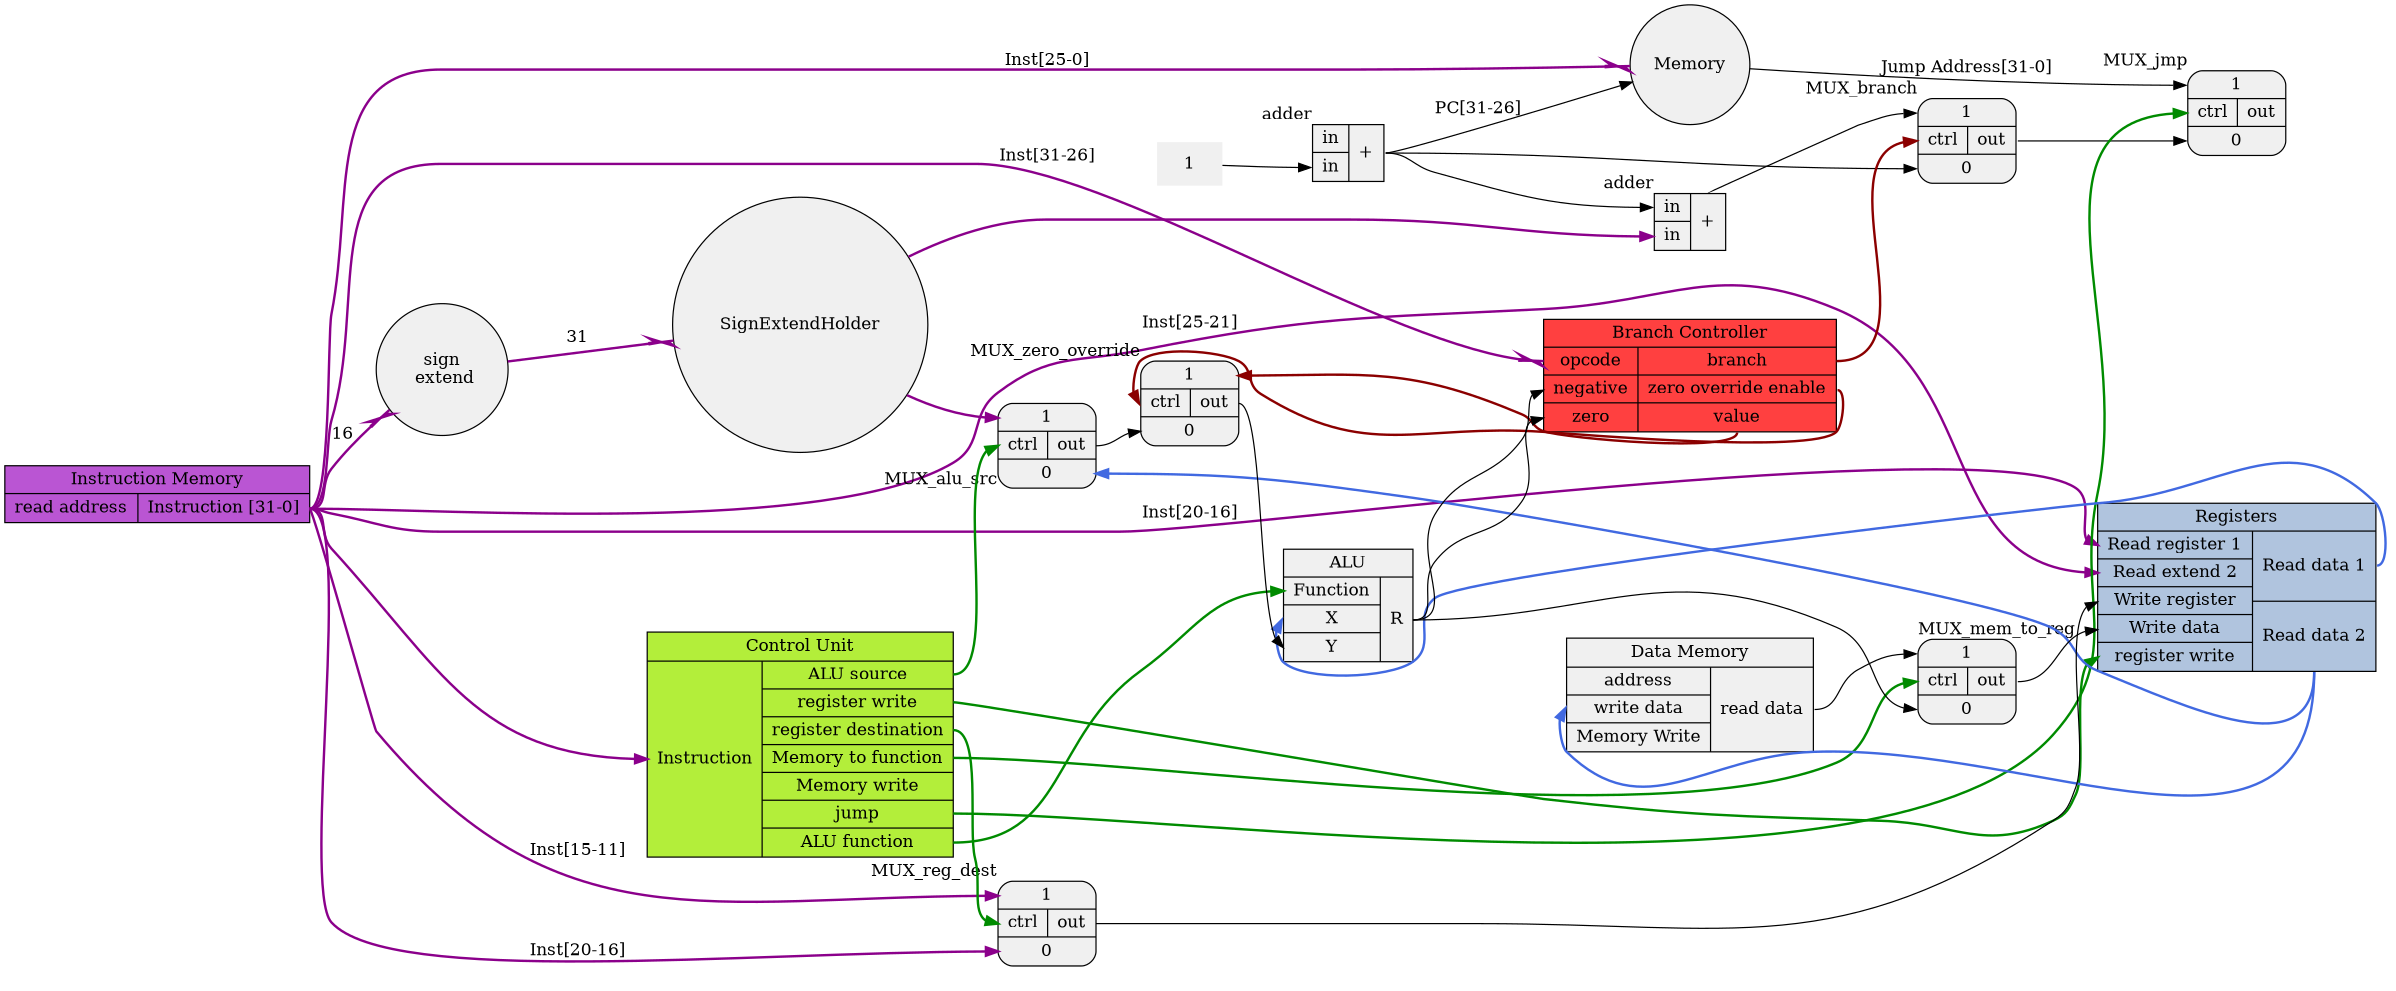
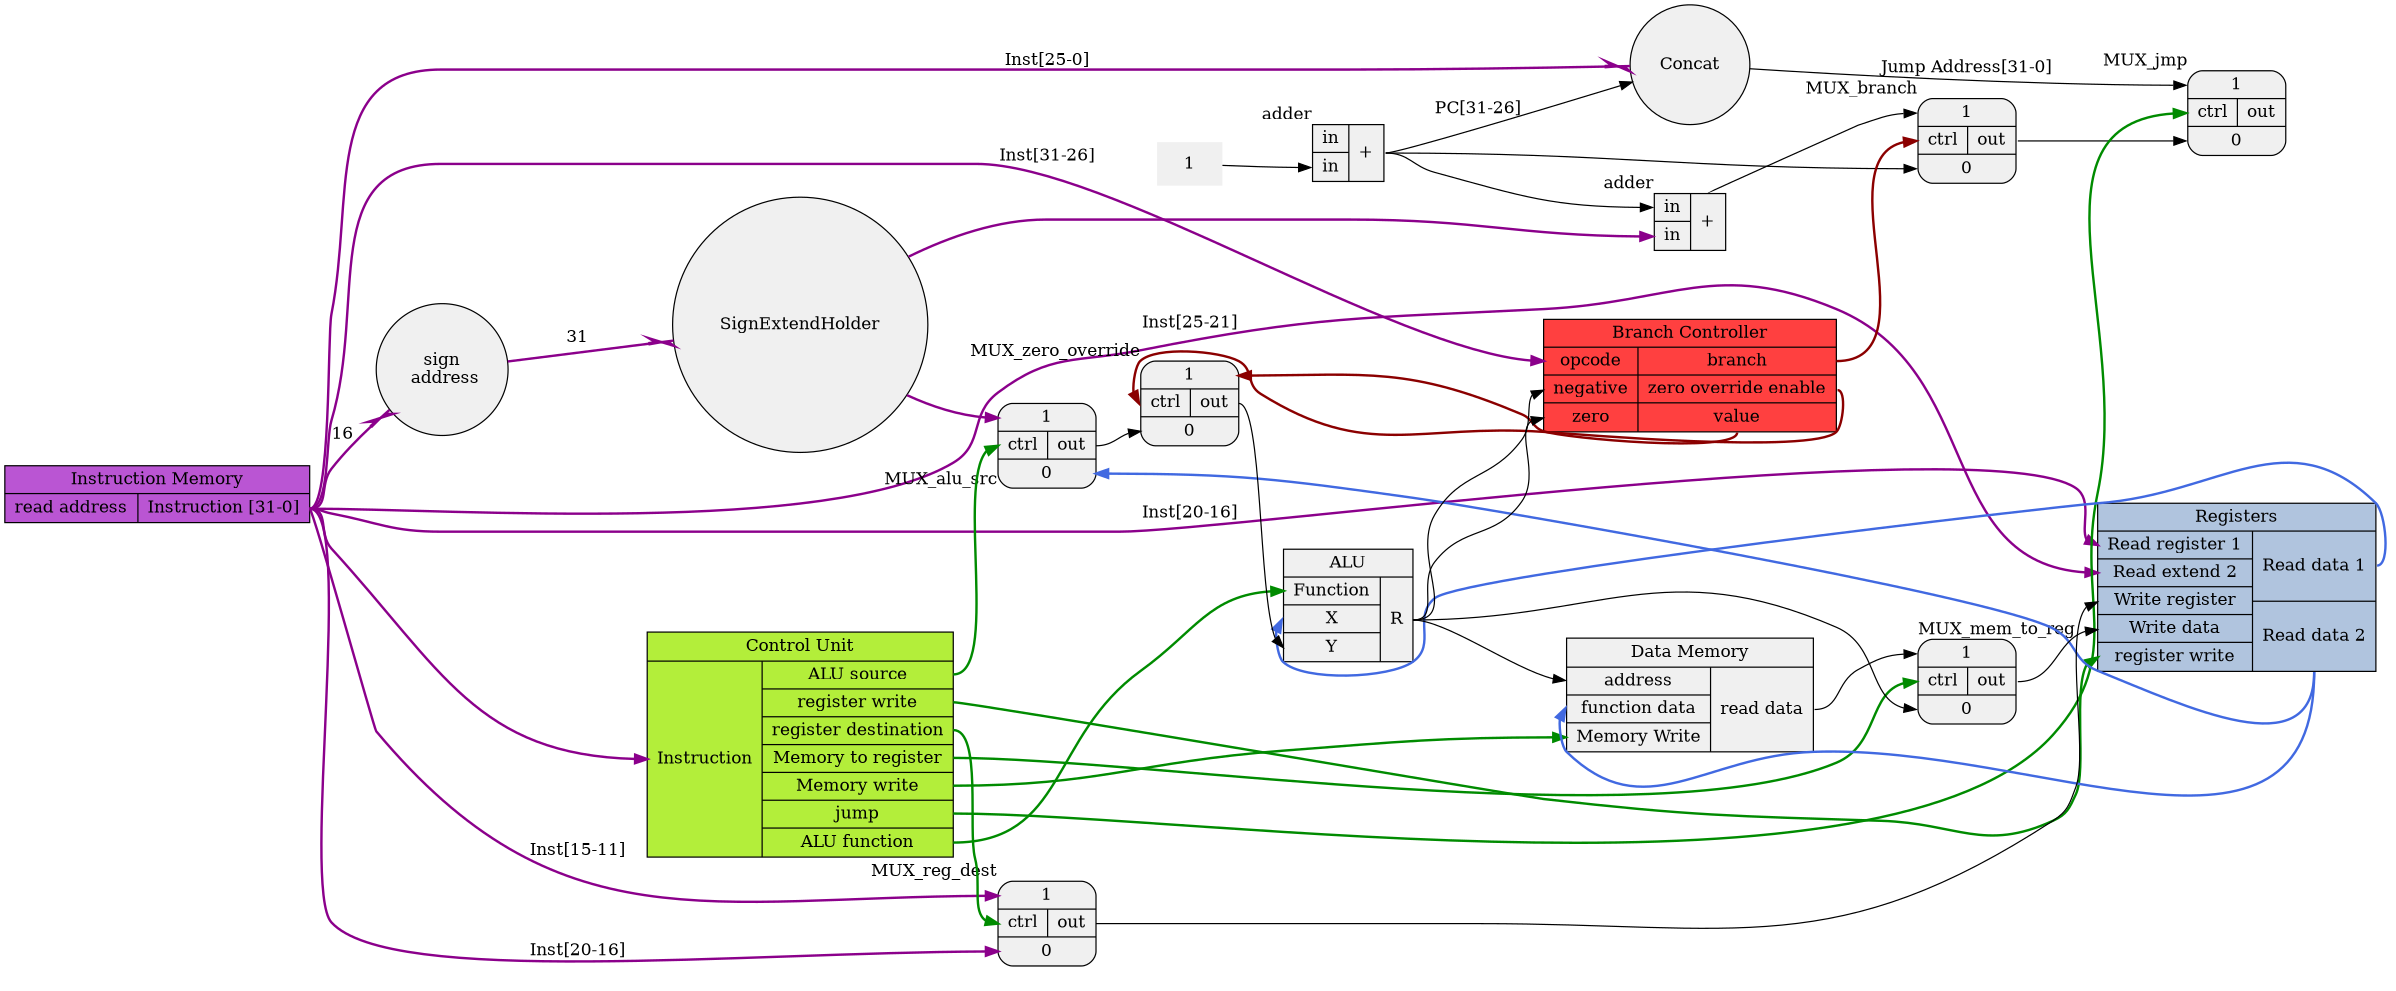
(1690, 65) -> (1690, 65)
(802, 164) -> (802, 164)
(442, 370) -> (442, 370)
none -> (1484, 647)
(1639, 708) -> (1639, 708)
none -> (1222, 757)
(858, 758) -> (858, 758)
